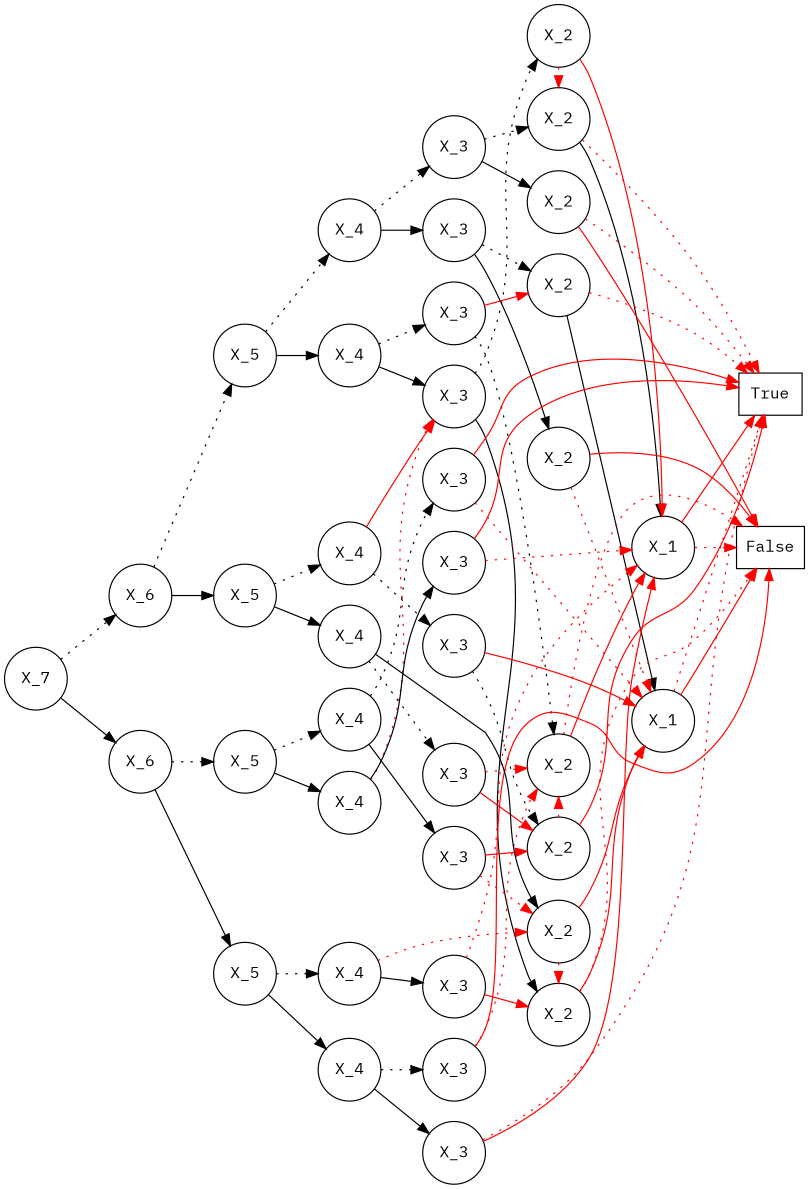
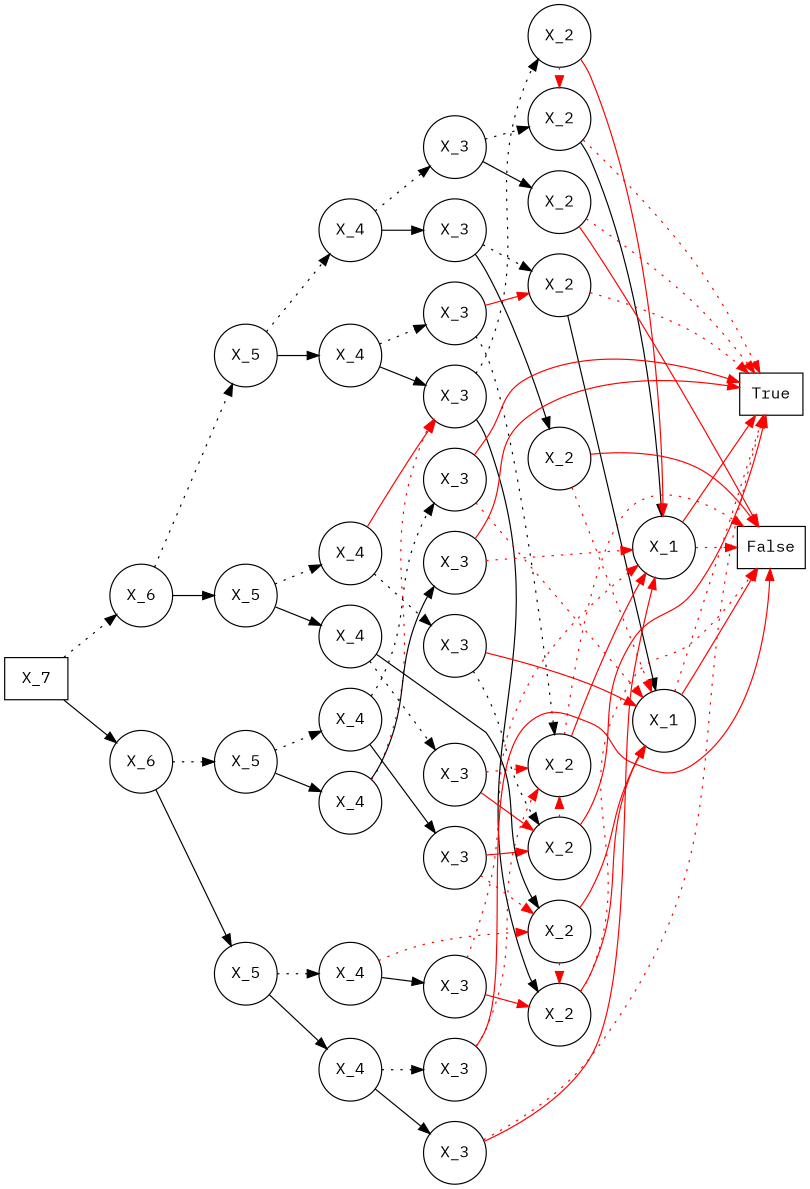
(36, 679) -> (36, 679)
